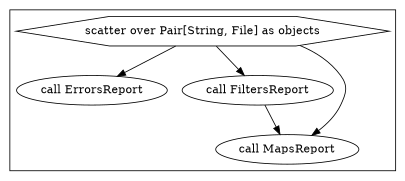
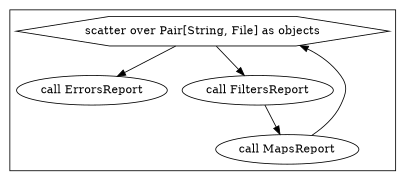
(344, 82) -> (346, 90)
